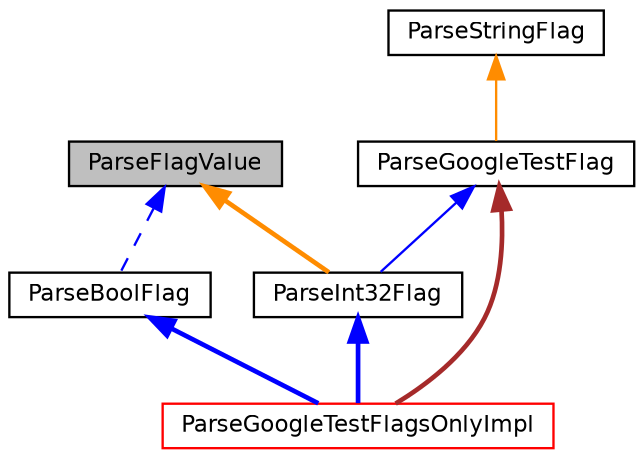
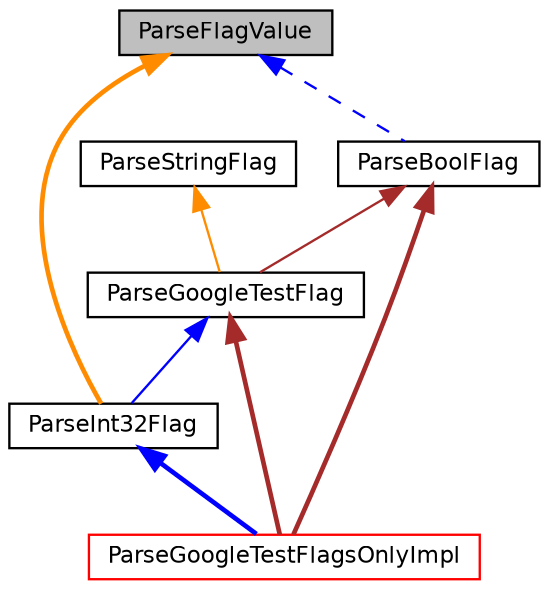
none -> (322, 235)
(245, 366) -> (363, 374)
